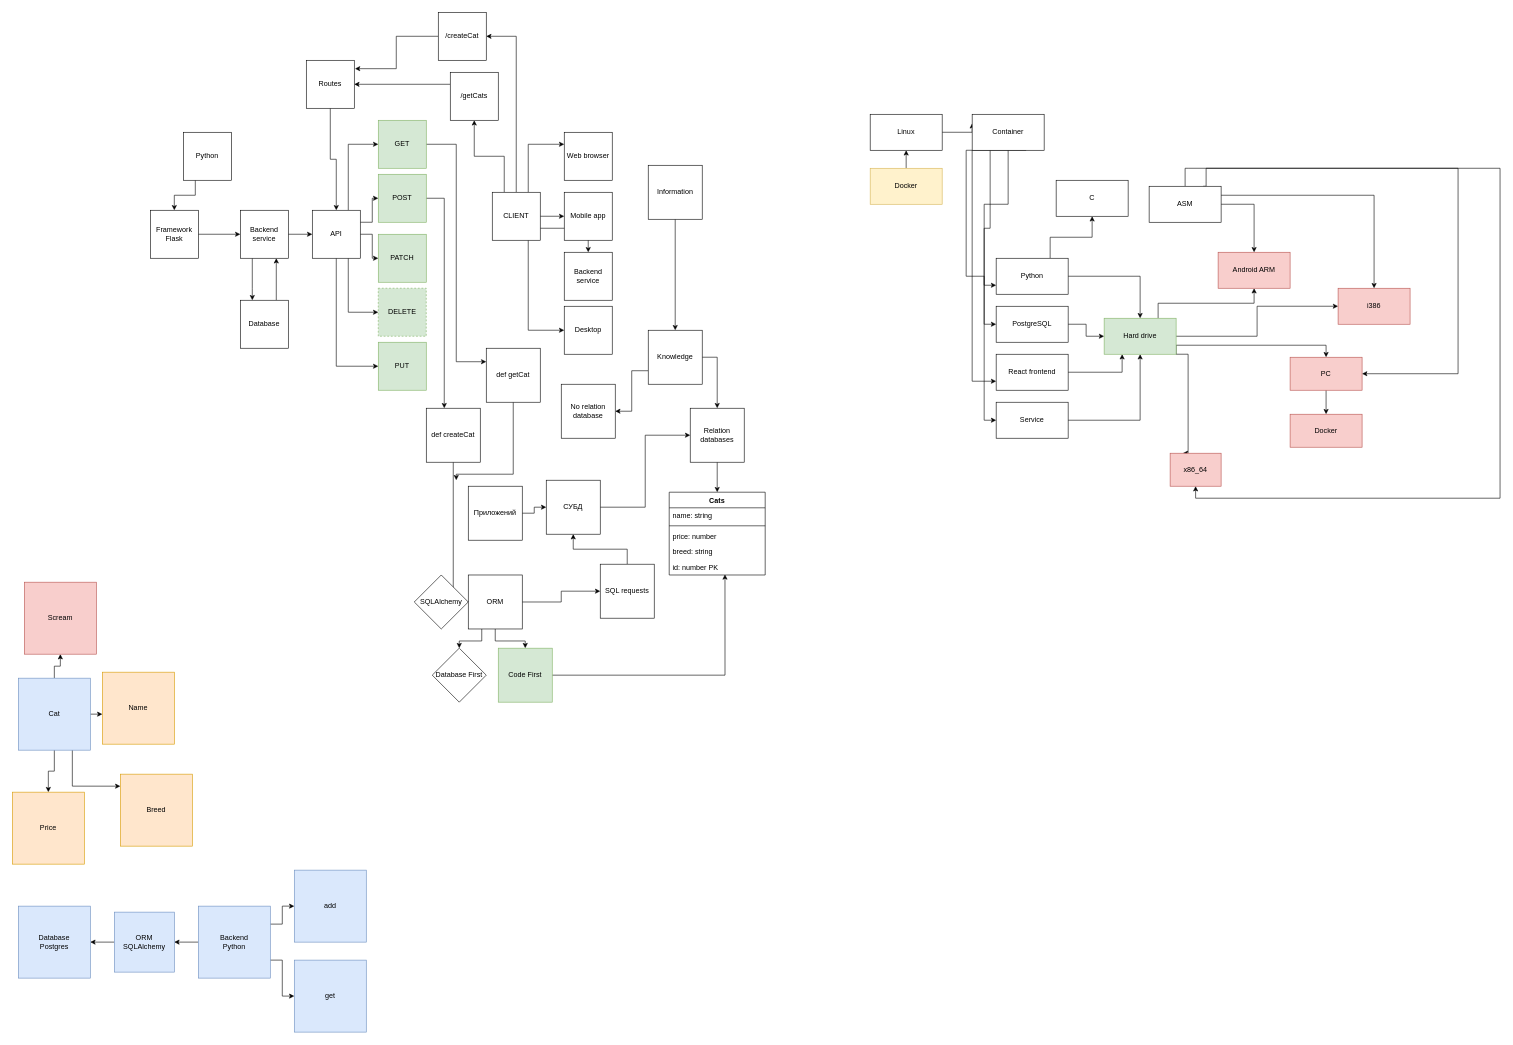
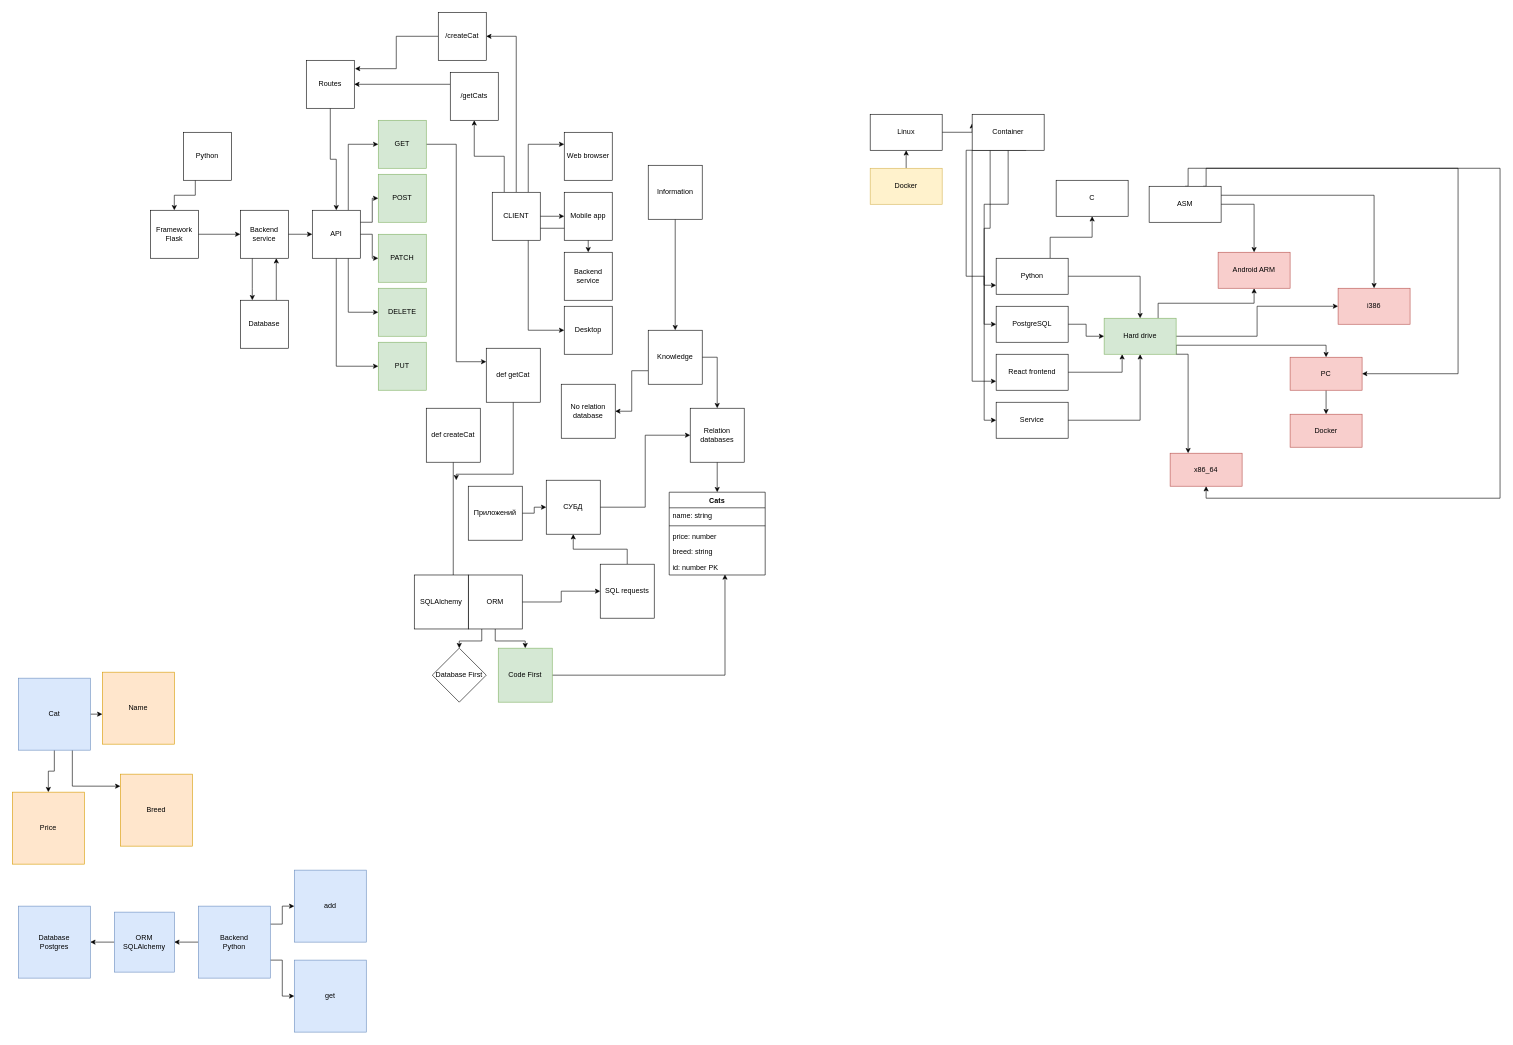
(443, 198) -> none
(402, 312) -> (402, 312)
(1196, 470) -> (1206, 470)
(441, 602) -> (441, 602)
(60, 618) -> none
(60, 666) -> none
